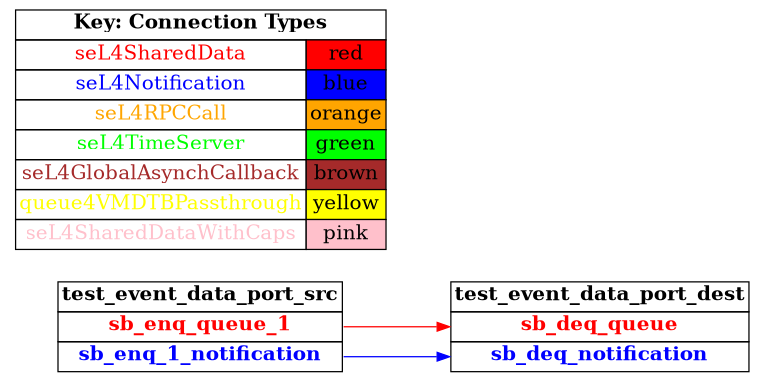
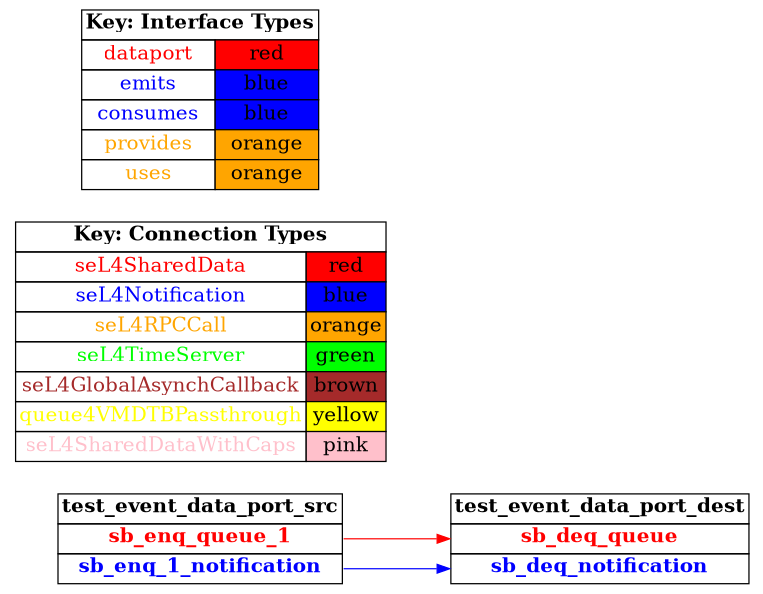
none -> (200, 100)
